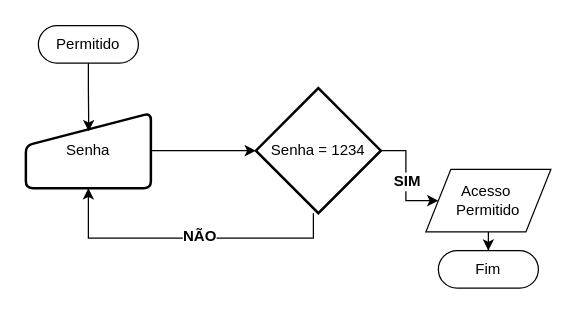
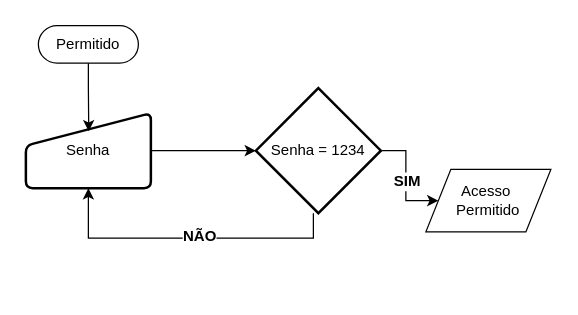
(488, 242) -> none
(488, 269) -> none
